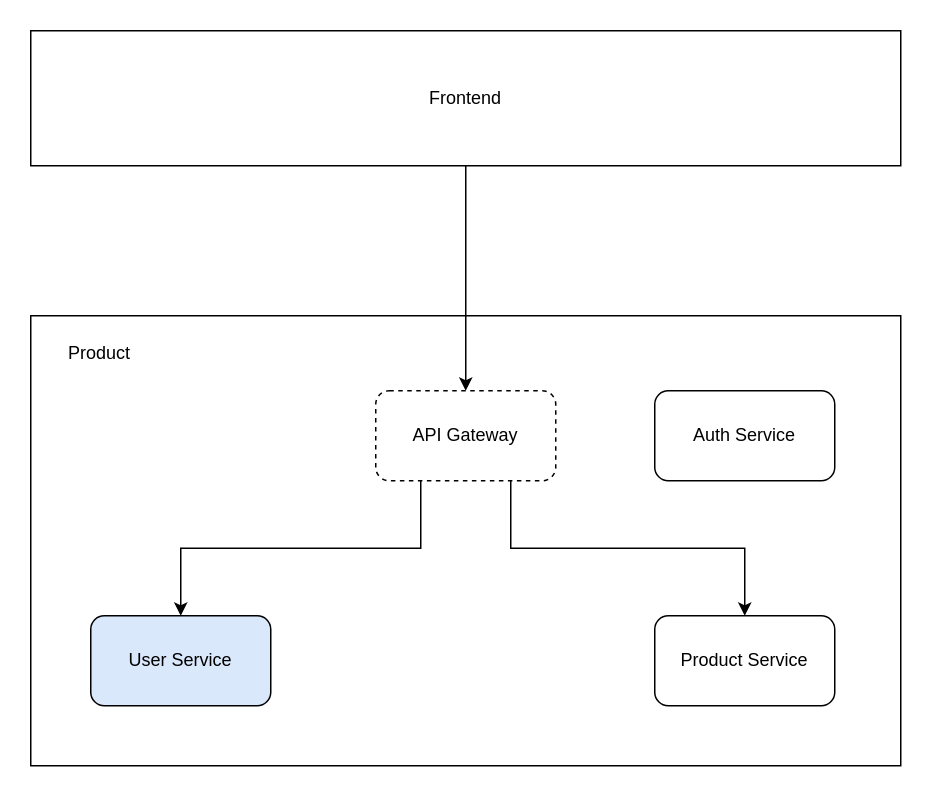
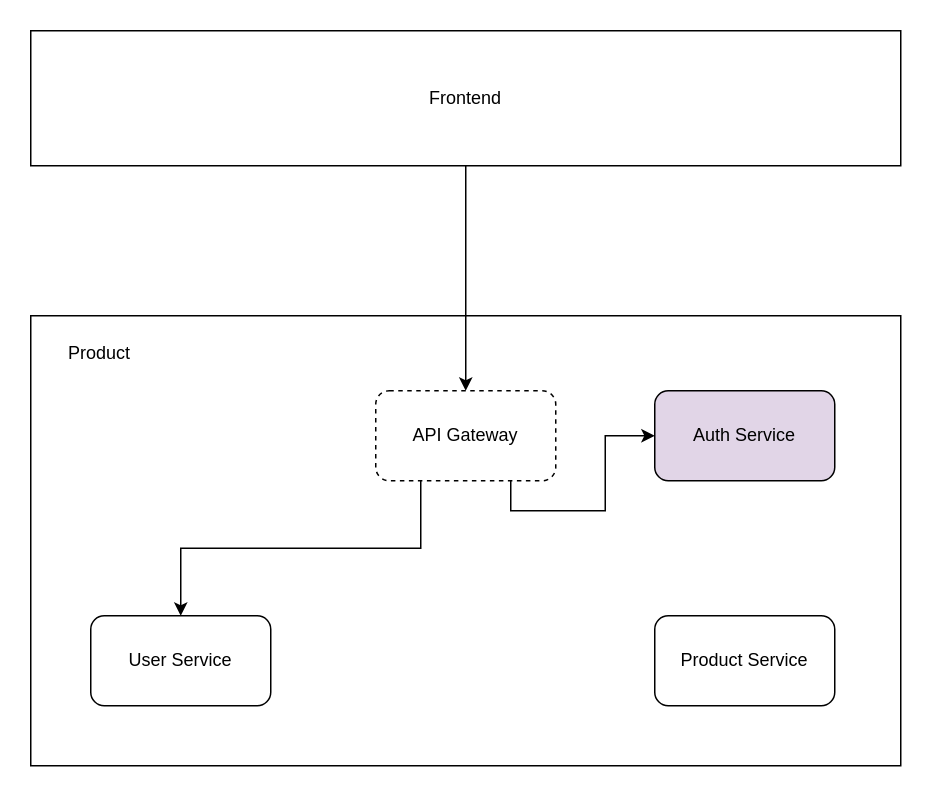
(745, 436) -> (745, 436)
(636, 548) -> (605, 503)
(181, 661) -> (181, 661)
